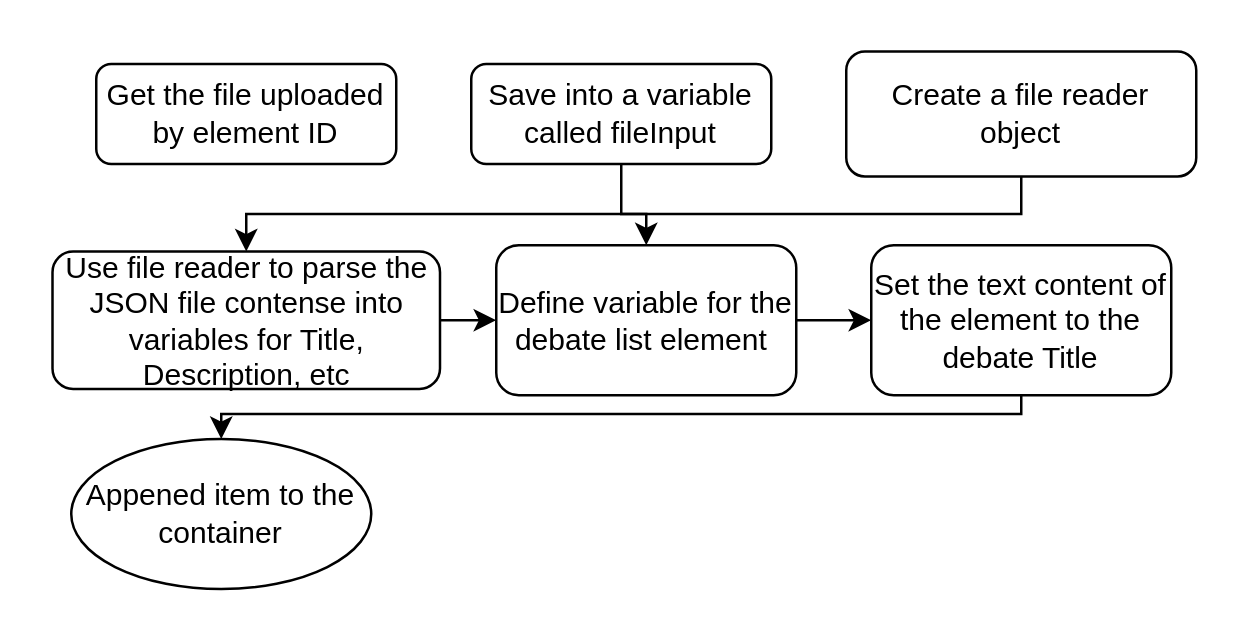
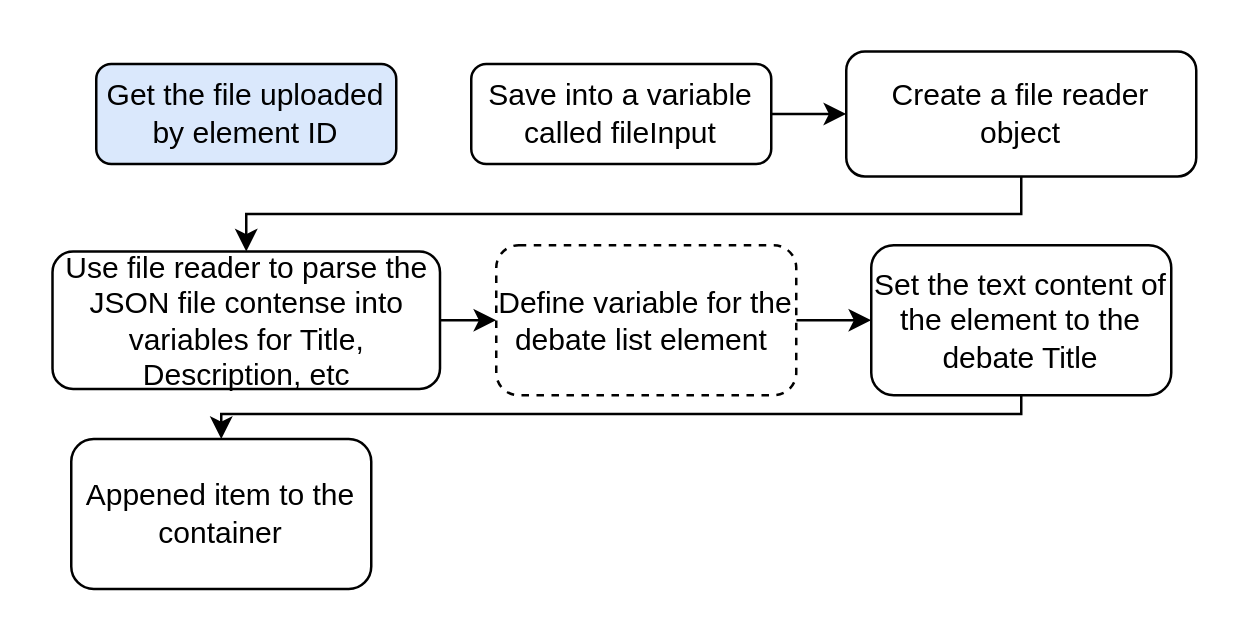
(246, 114) -> (246, 114)
(621, 186) -> (817, 114)
(646, 320) -> (646, 320)
(221, 514) -> (221, 514)
